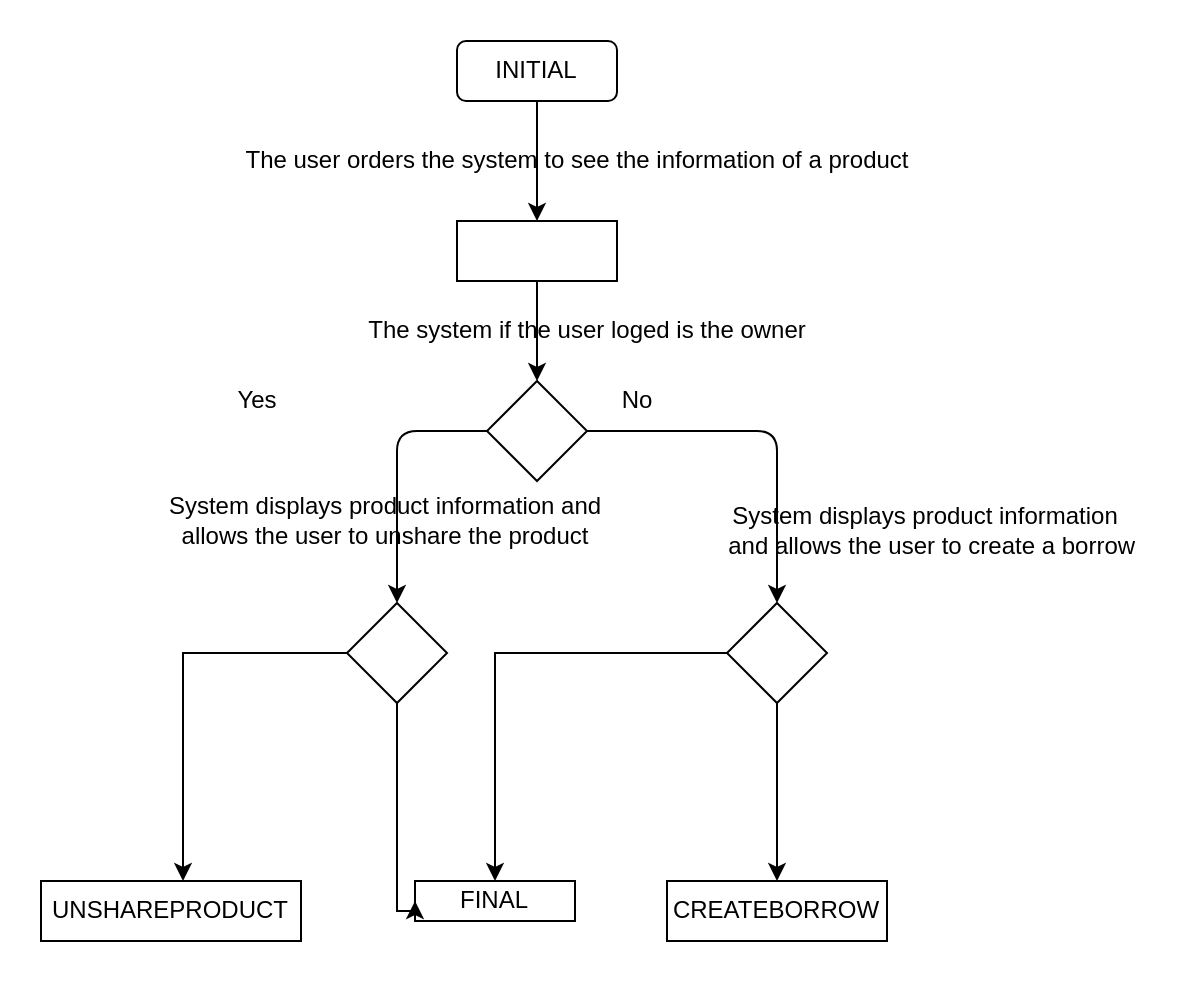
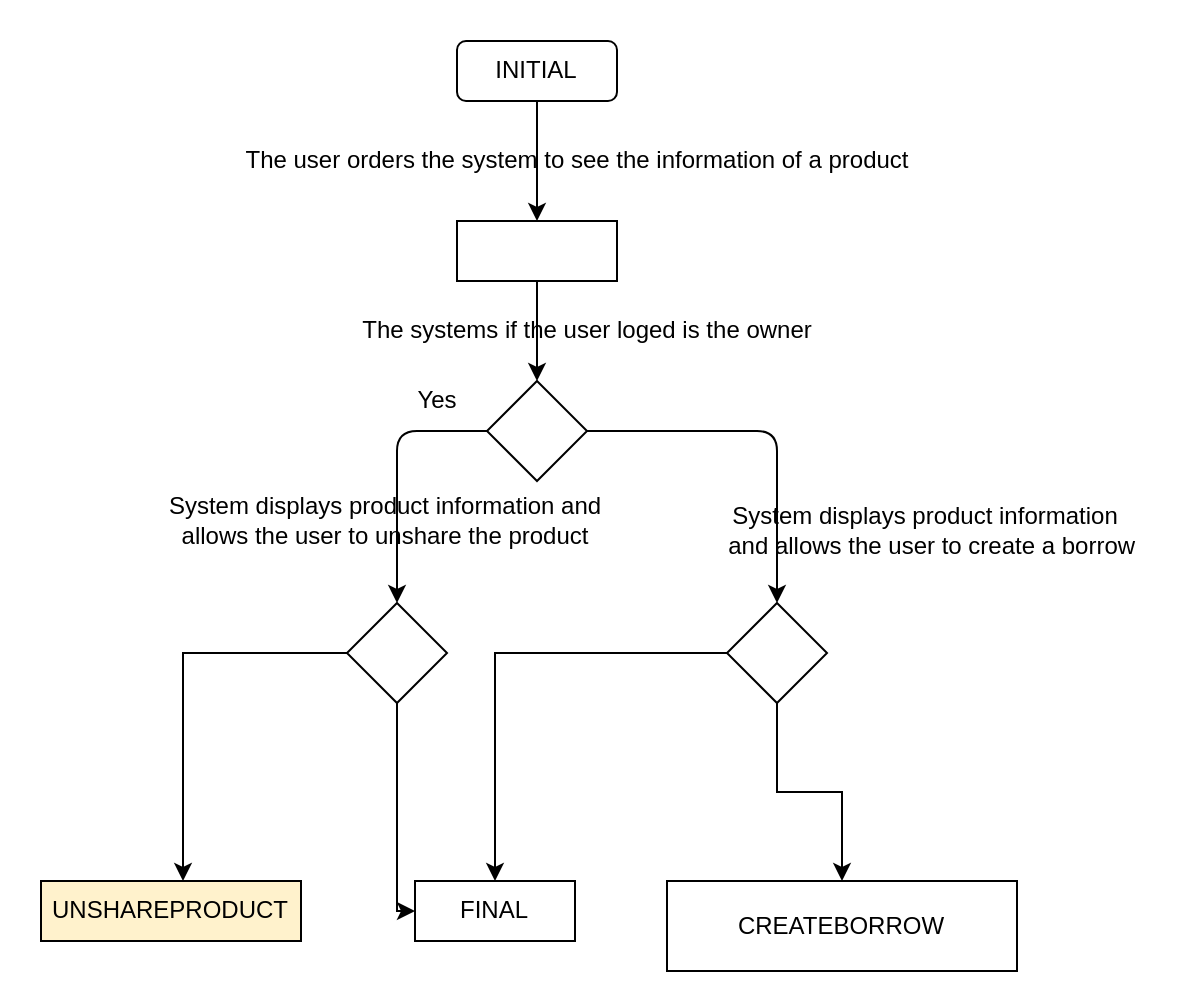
(588, 331) -> (588, 331)
(257, 401) -> (437, 401)
(637, 401) -> none
(495, 901) -> (495, 911)
(171, 911) -> (171, 911)
(777, 911) -> (842, 926)
